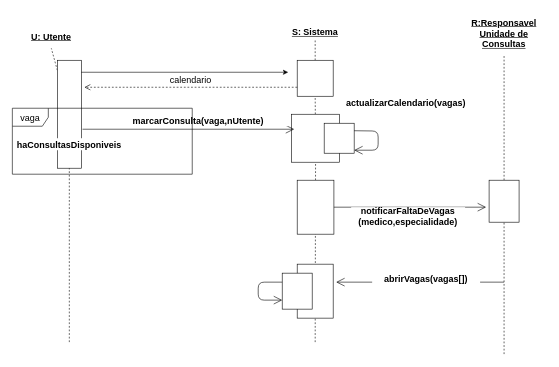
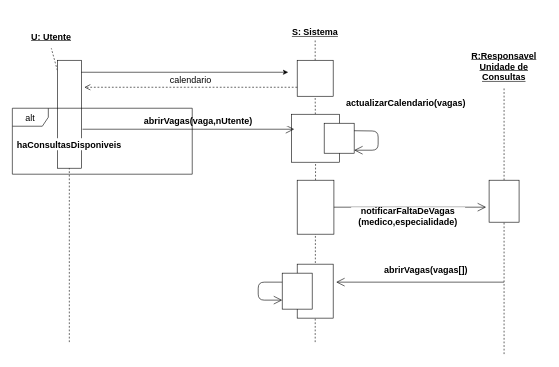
(504, 33) -> (504, 66)
(30, 117) -> (30, 117)
(198, 120) -> (198, 120)
(426, 279) -> (426, 270)
